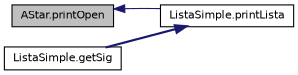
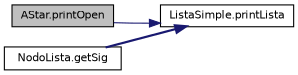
(143, 8) -> (132, 23)
(63, 58) -> (63, 58)
